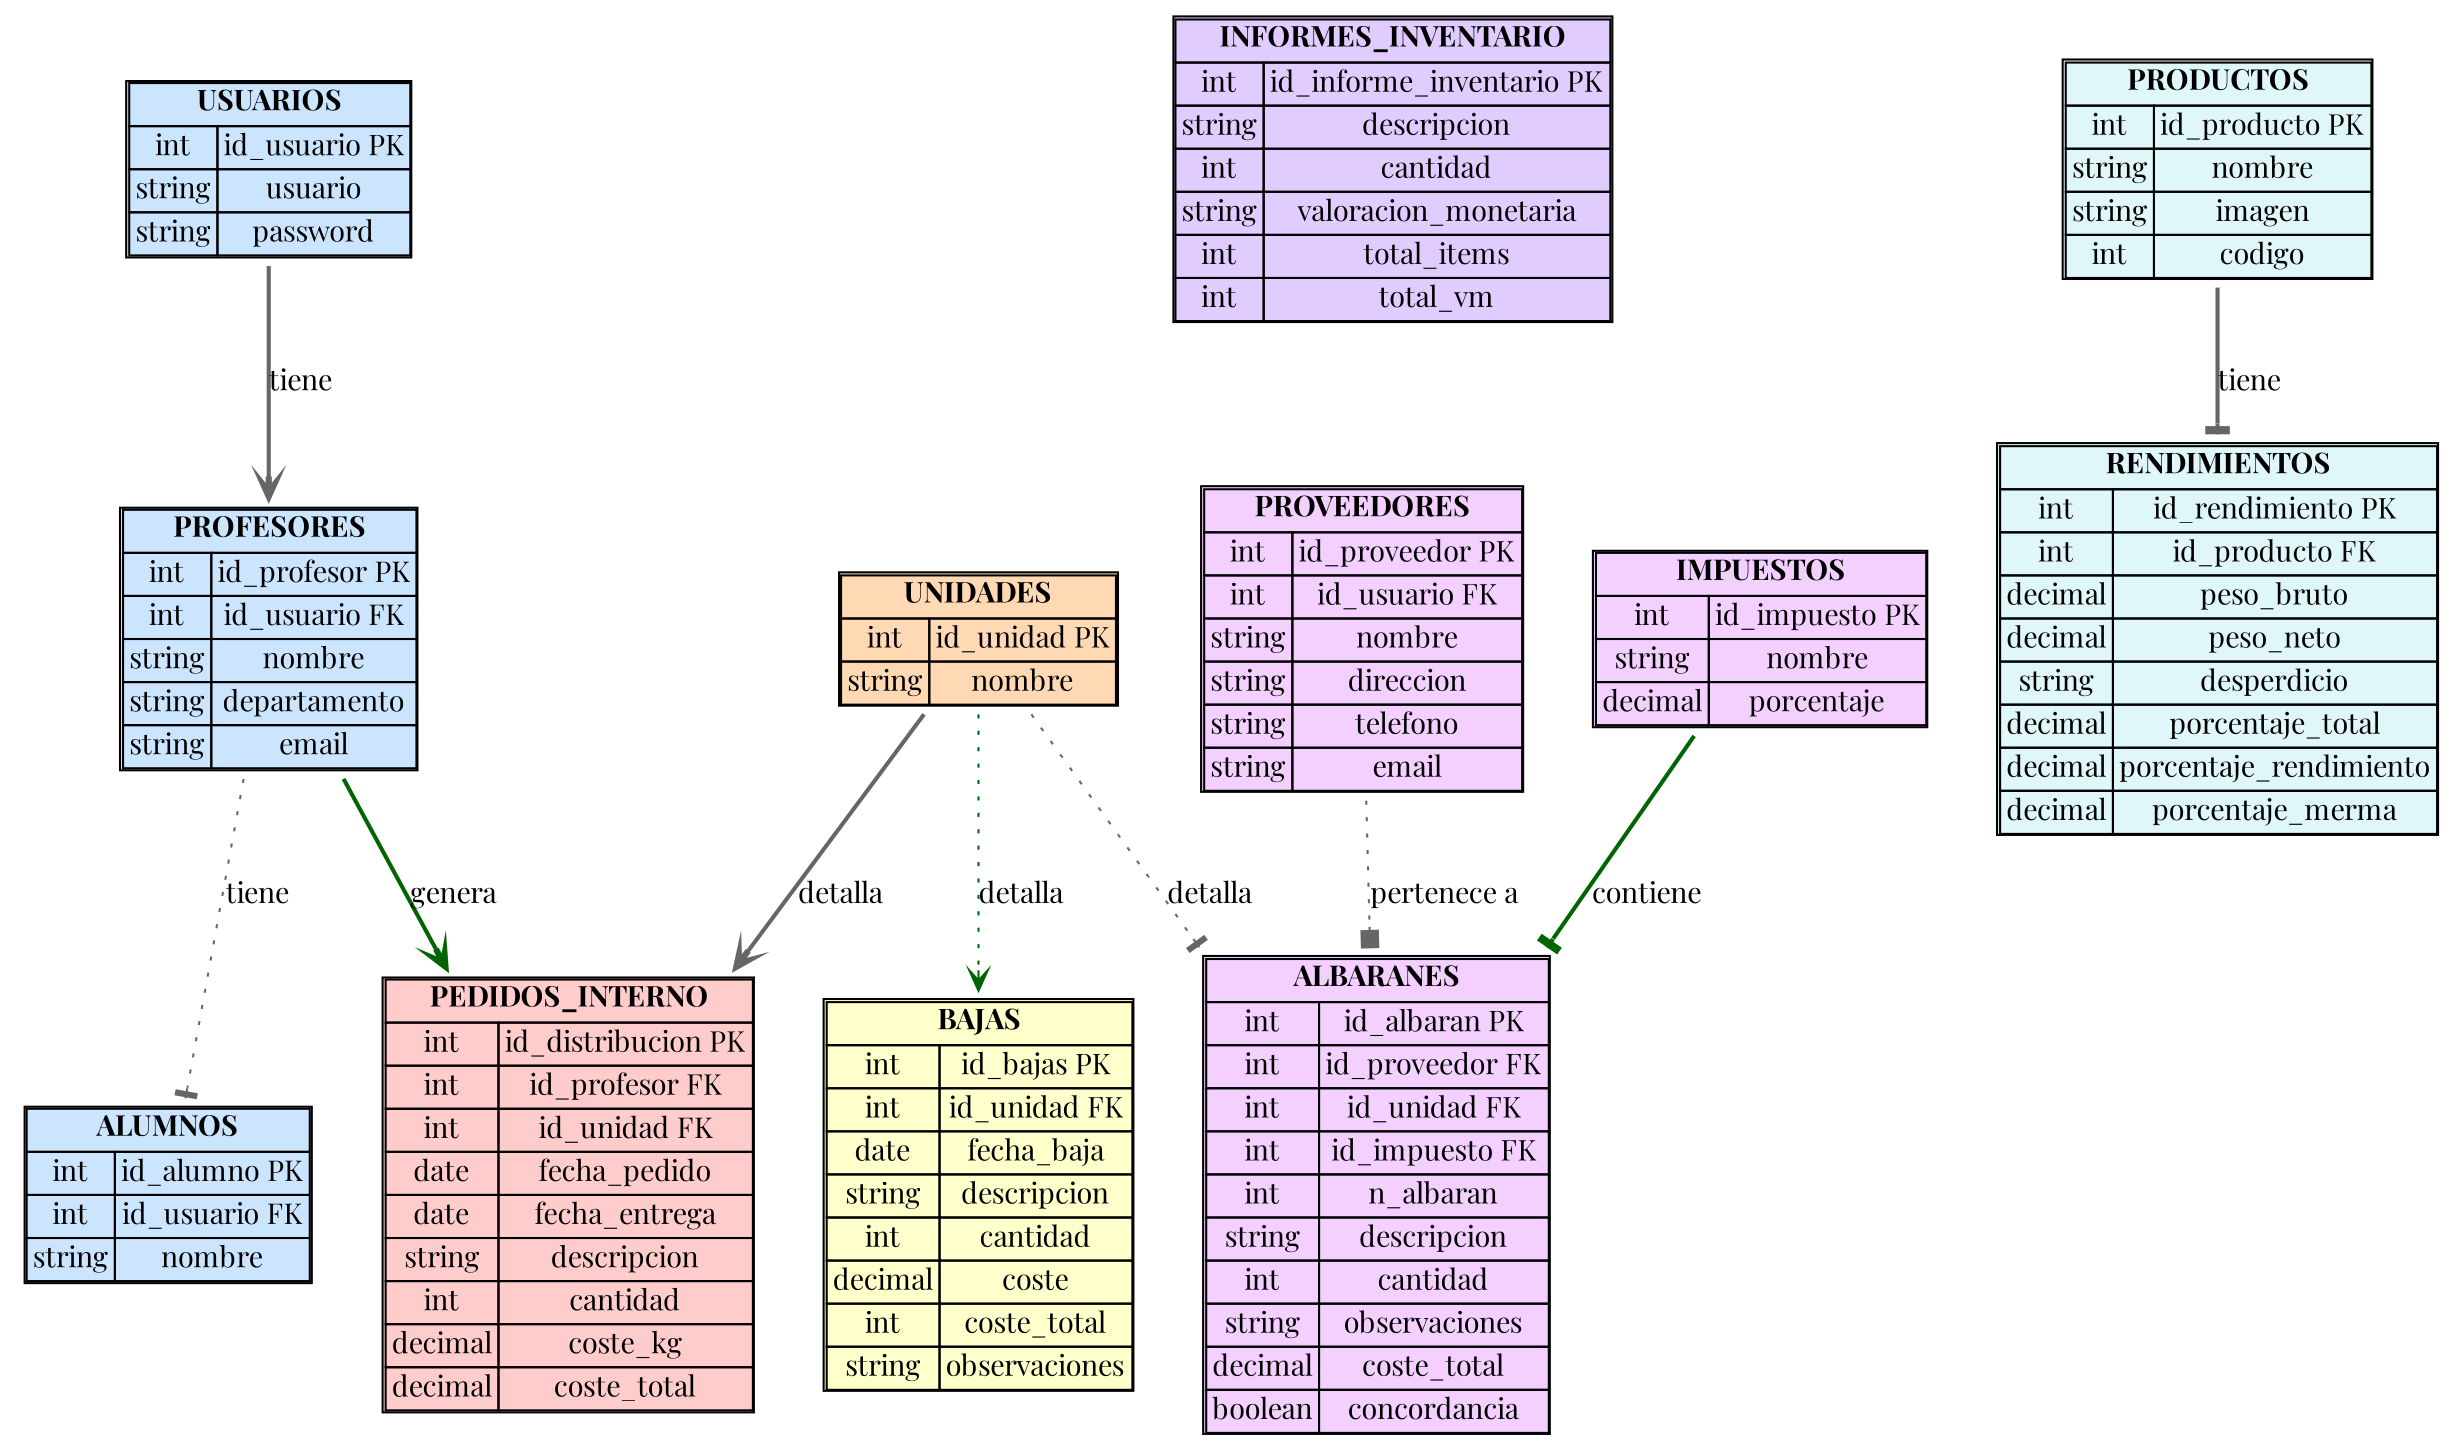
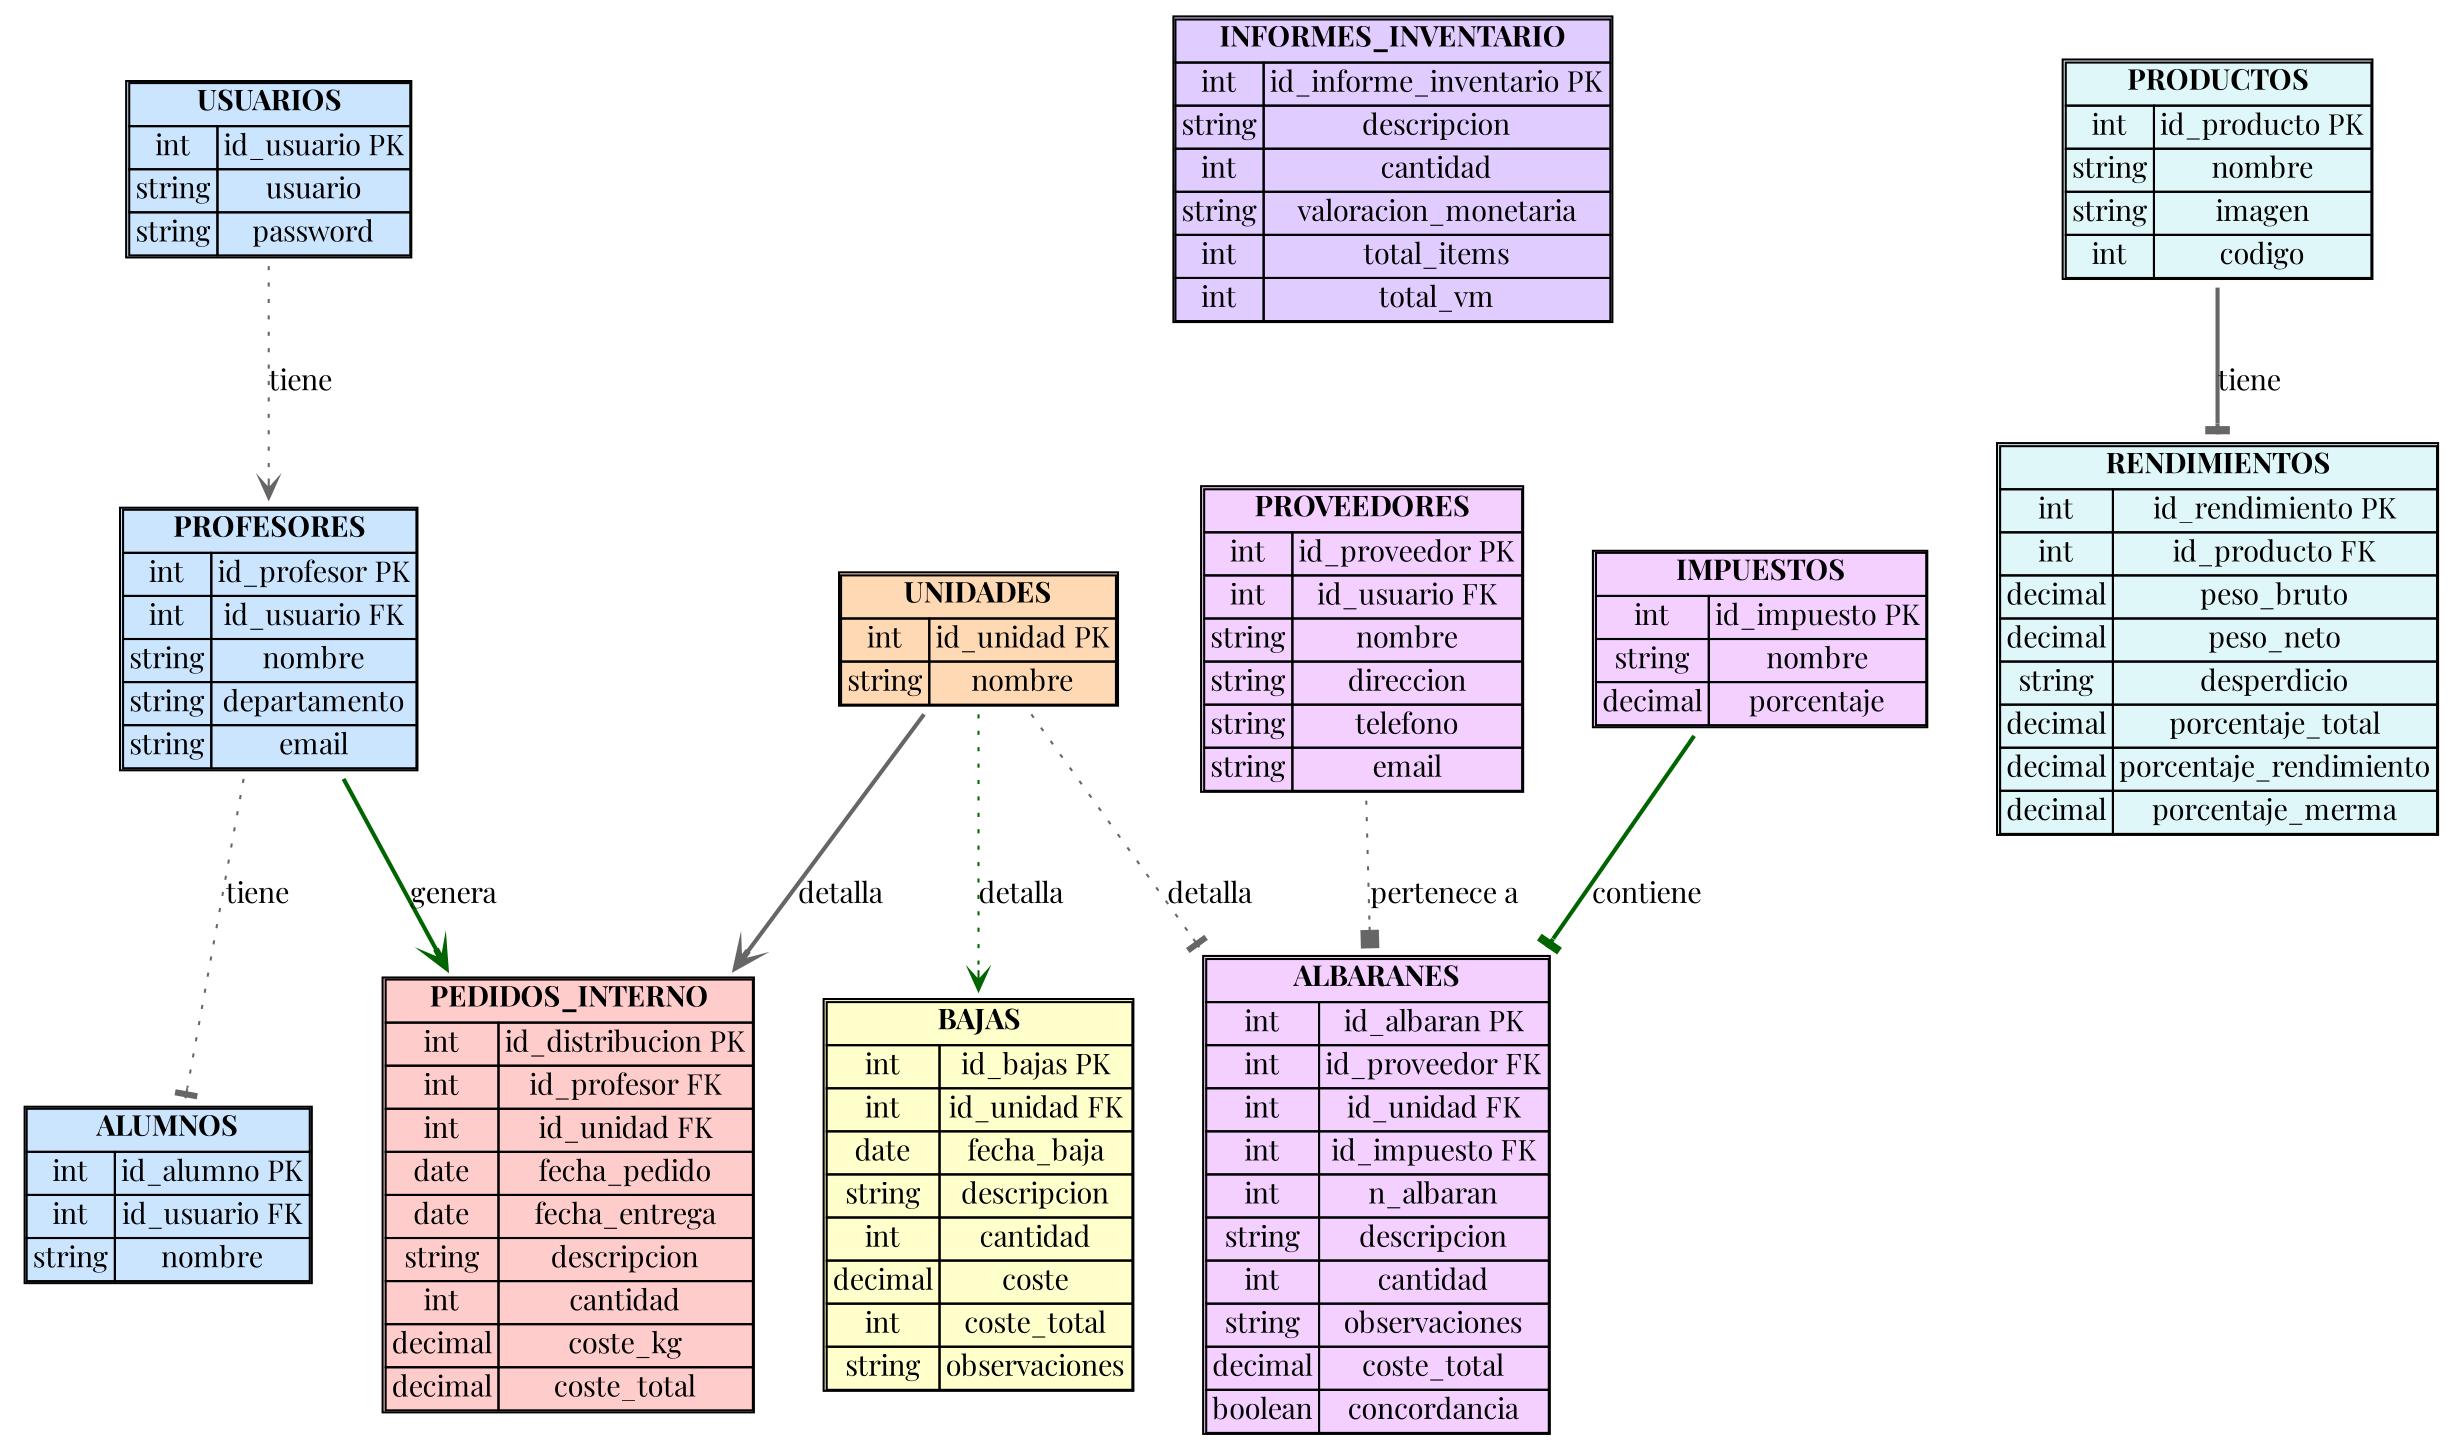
(269, 372) -> (269, 372)
